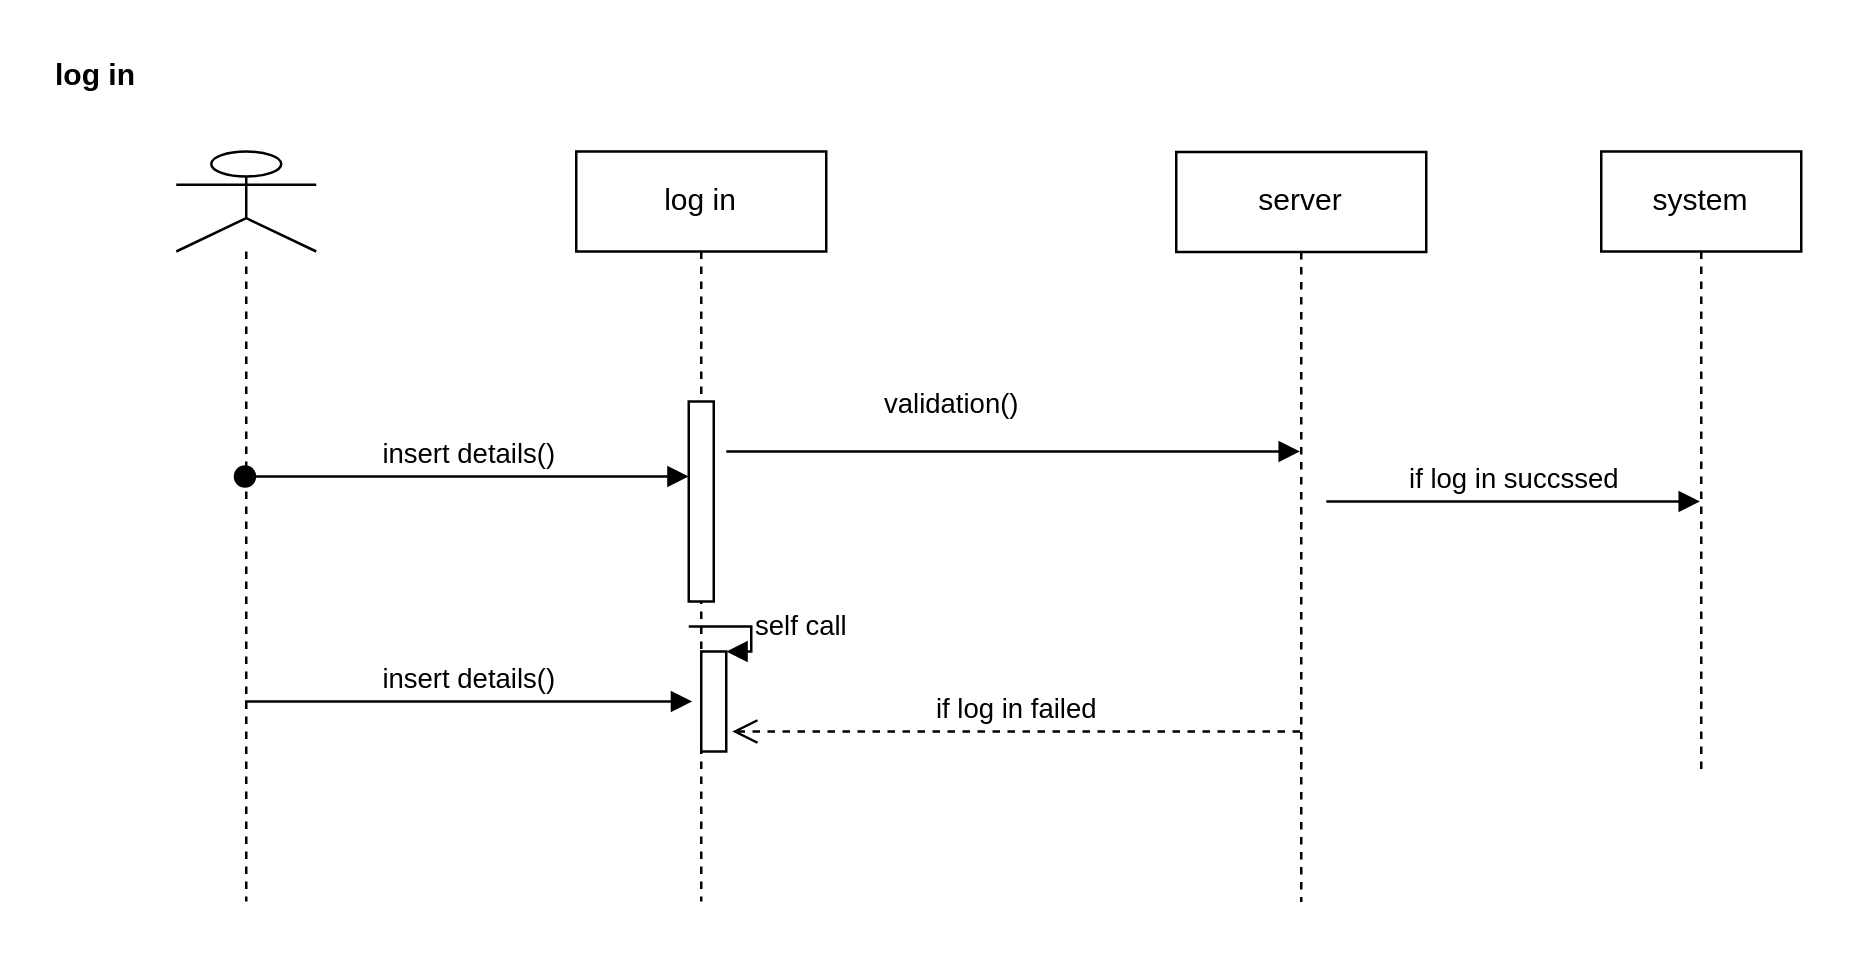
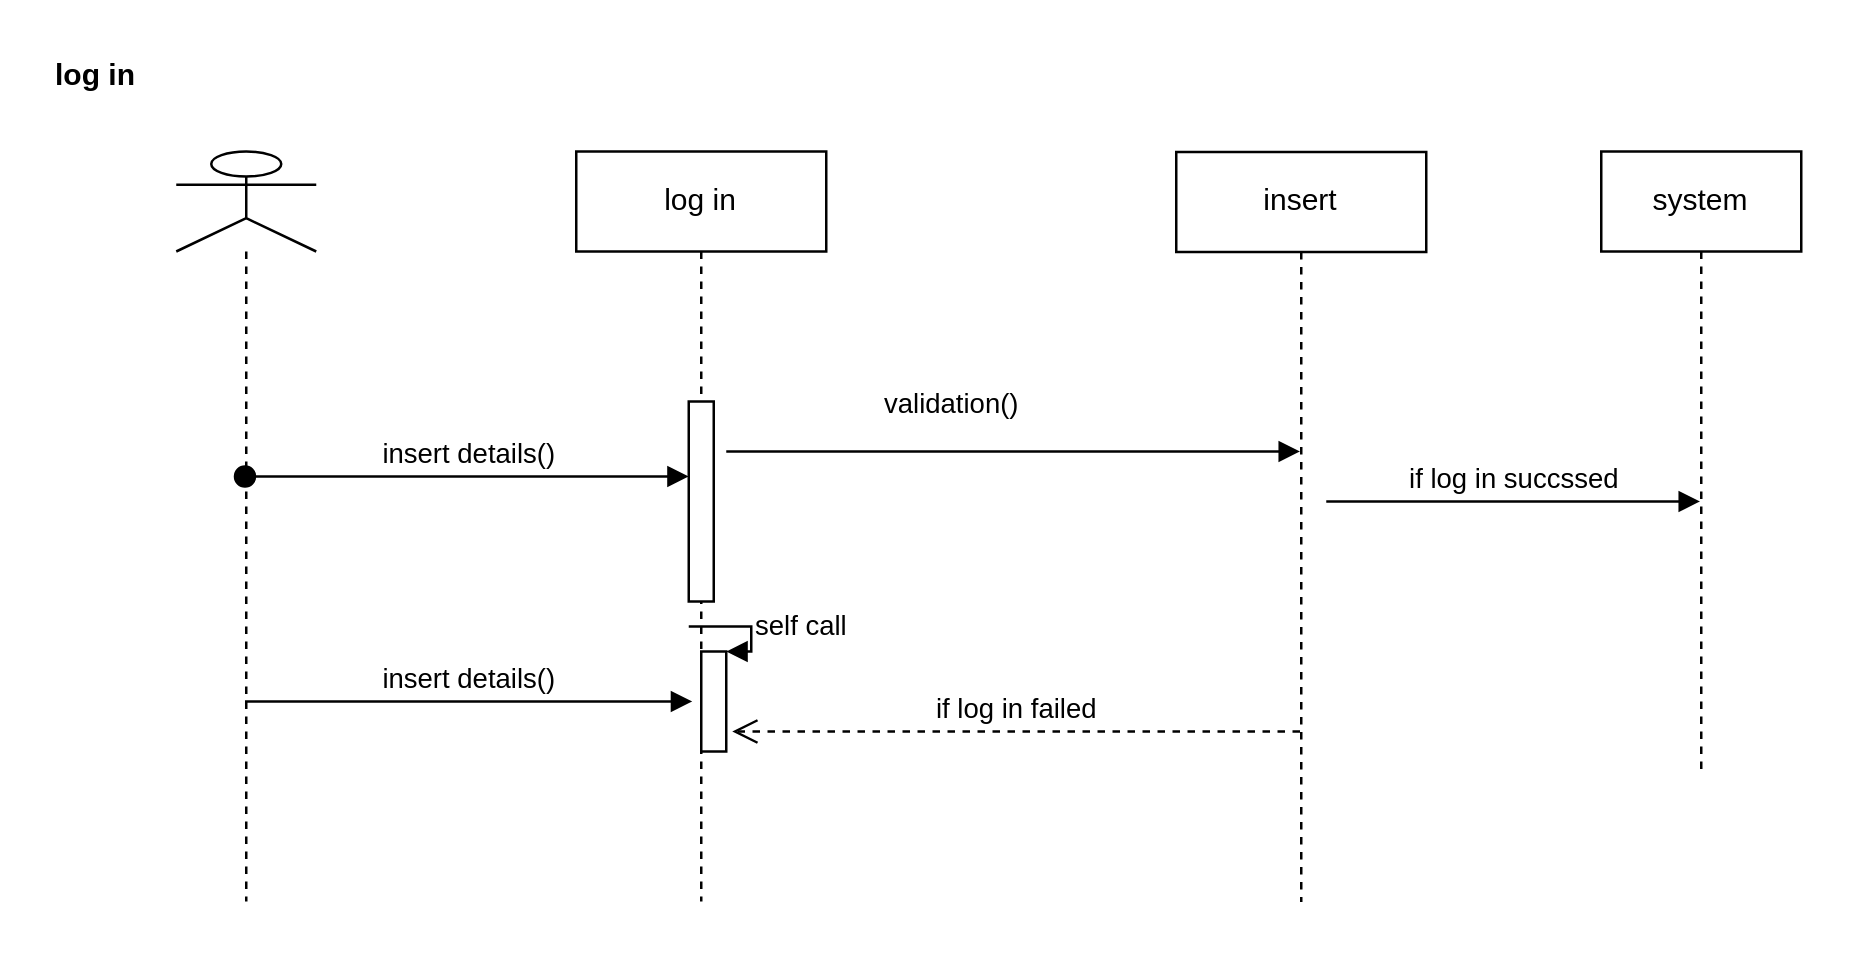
(1301, 201) -> (1301, 201)
